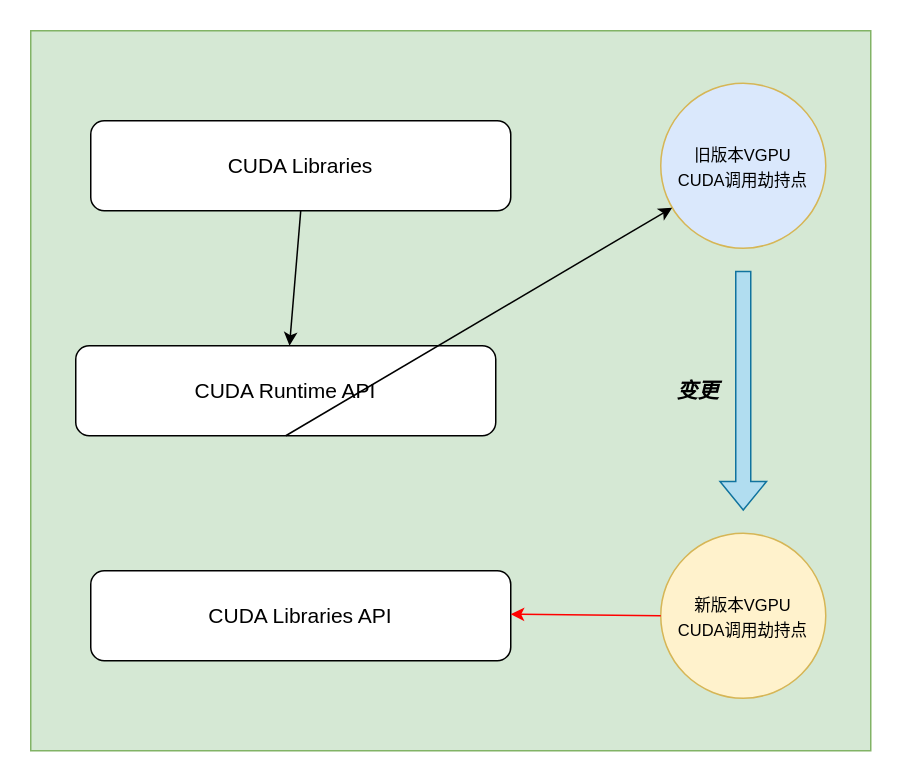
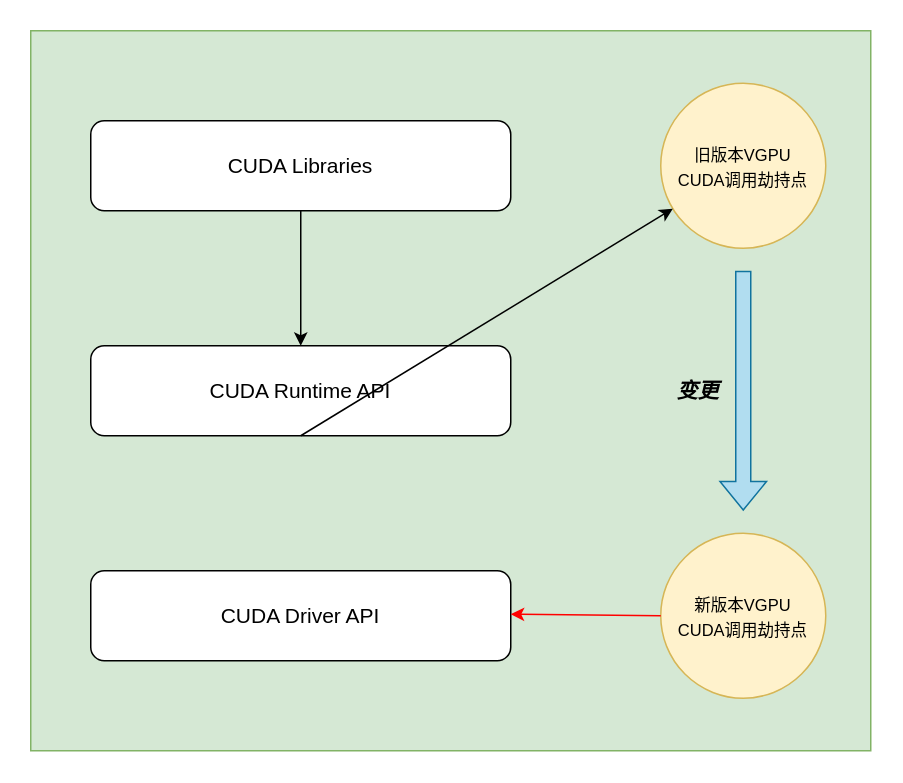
(743, 166) -> (743, 166)
(286, 391) -> (301, 391)
(301, 616) -> (301, 616)
